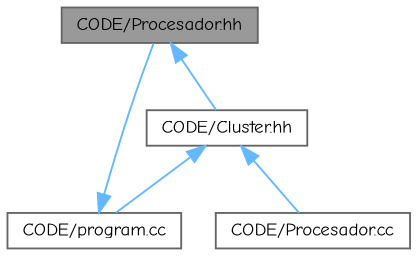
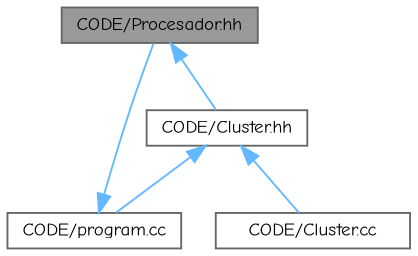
(313, 231) -> (313, 231)
